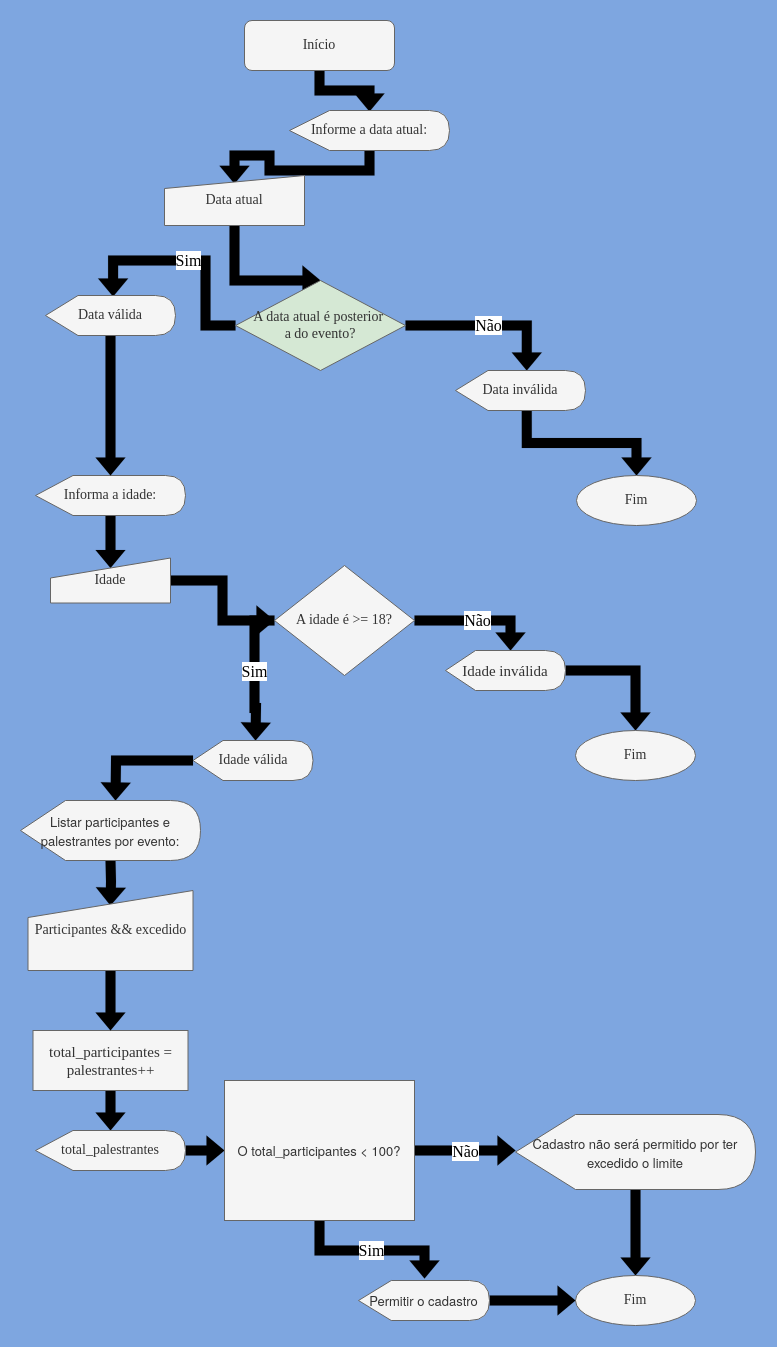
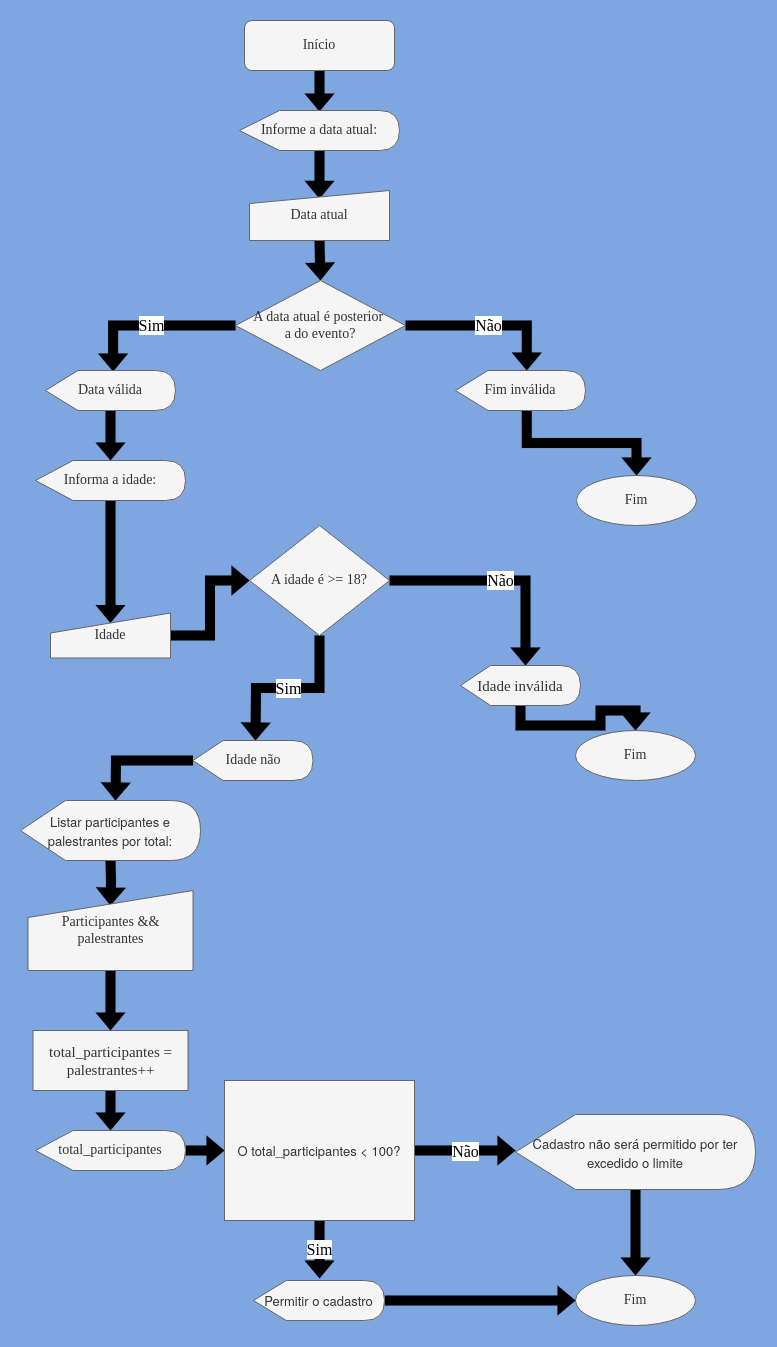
(370, 131) -> (320, 131)
(235, 201) -> (320, 216)
(111, 316) -> (111, 391)
(321, 326) -> (321, 326)
(521, 391) -> (521, 391)
(111, 496) -> (111, 481)
(111, 581) -> (111, 636)
(345, 621) -> (320, 581)
(506, 671) -> (521, 686)
(254, 761) -> (254, 761)
(111, 831) -> (111, 831)
(111, 931) -> (111, 931)
(111, 1151) -> (111, 1151)
(424, 1301) -> (319, 1301)
